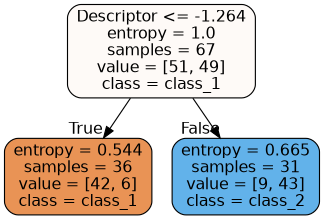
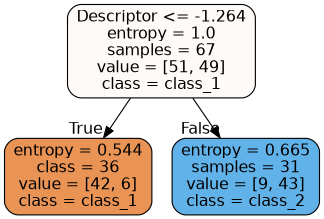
(78, 177) -> (78, 177)
